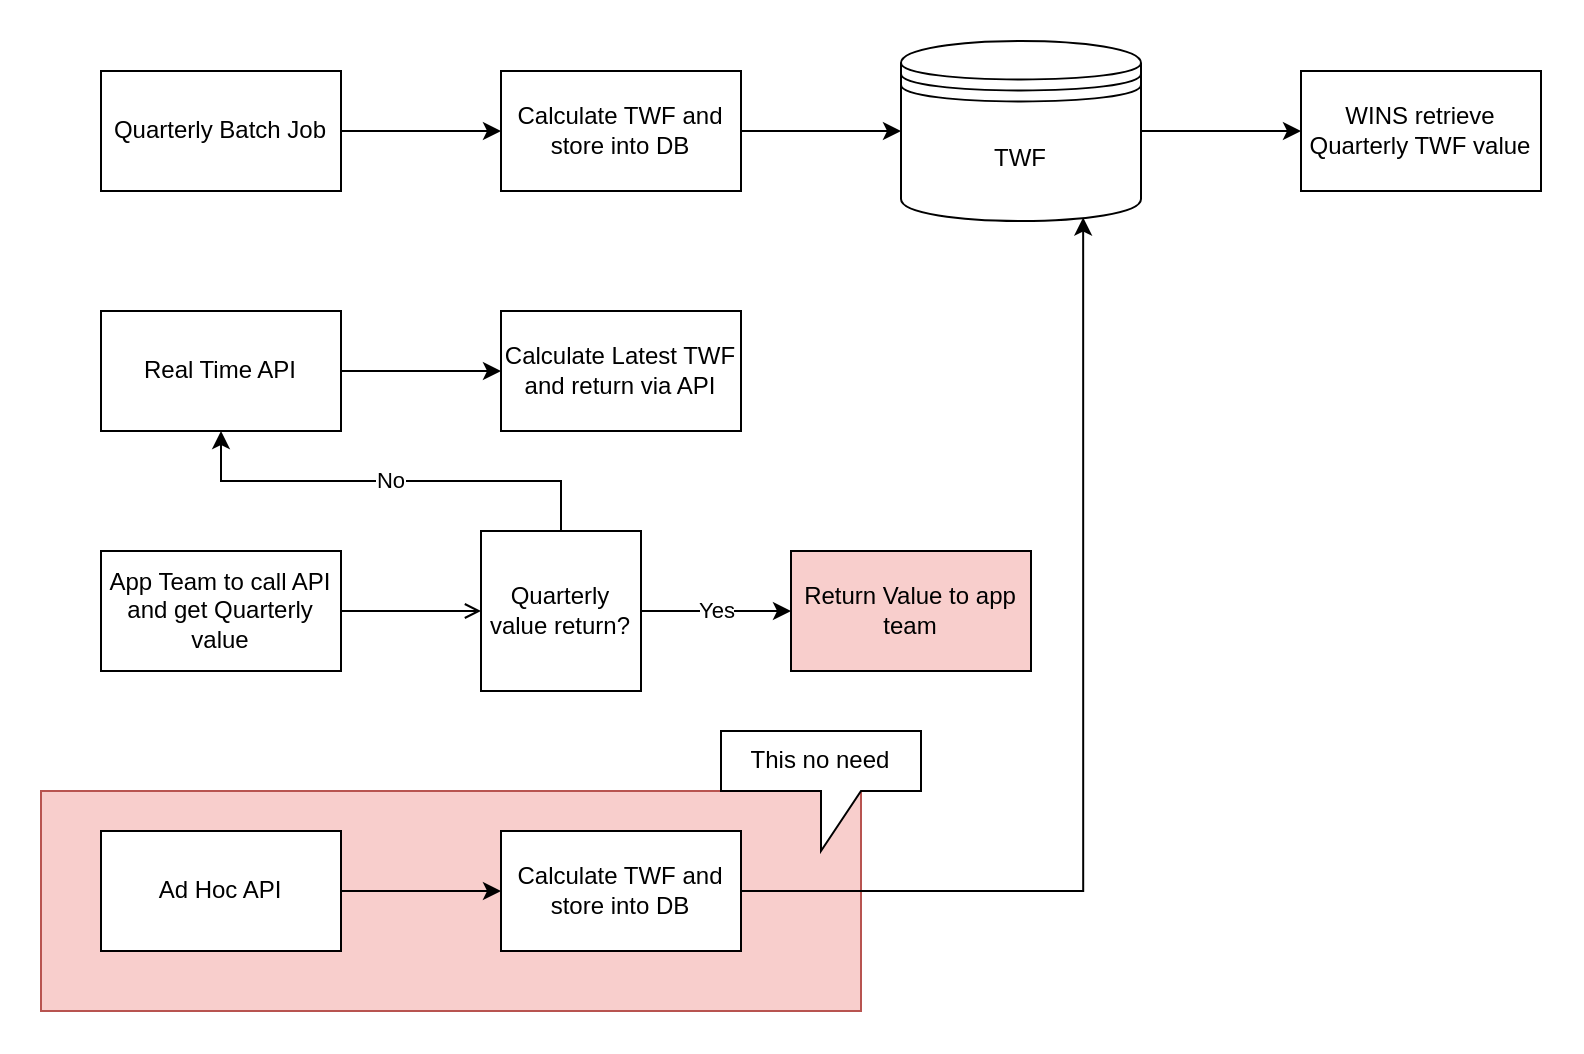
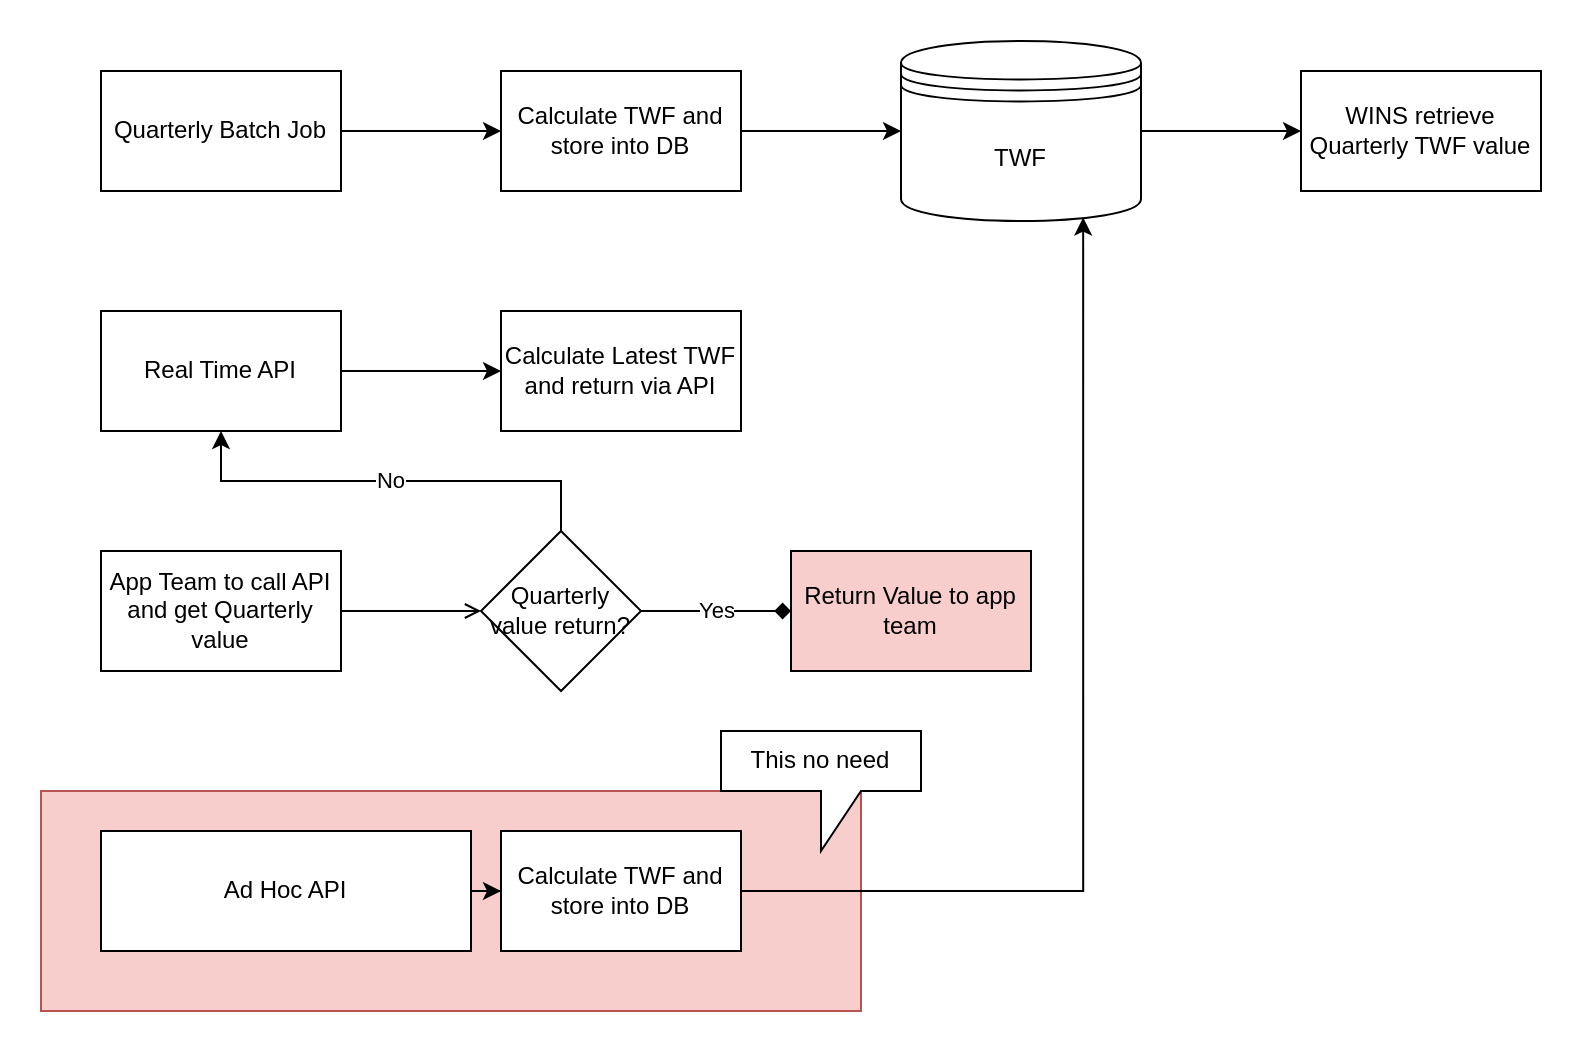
(561, 611) -> (561, 611)
(776, 611) -> (775, 611)
(221, 891) -> (286, 891)
